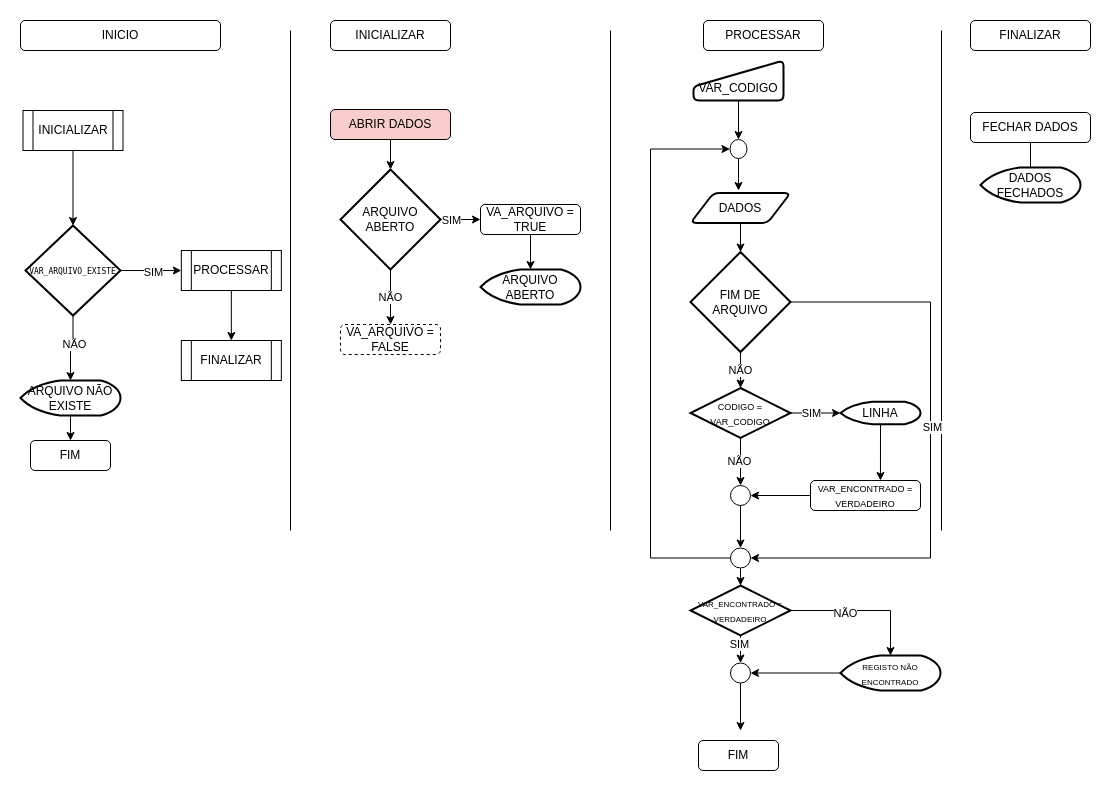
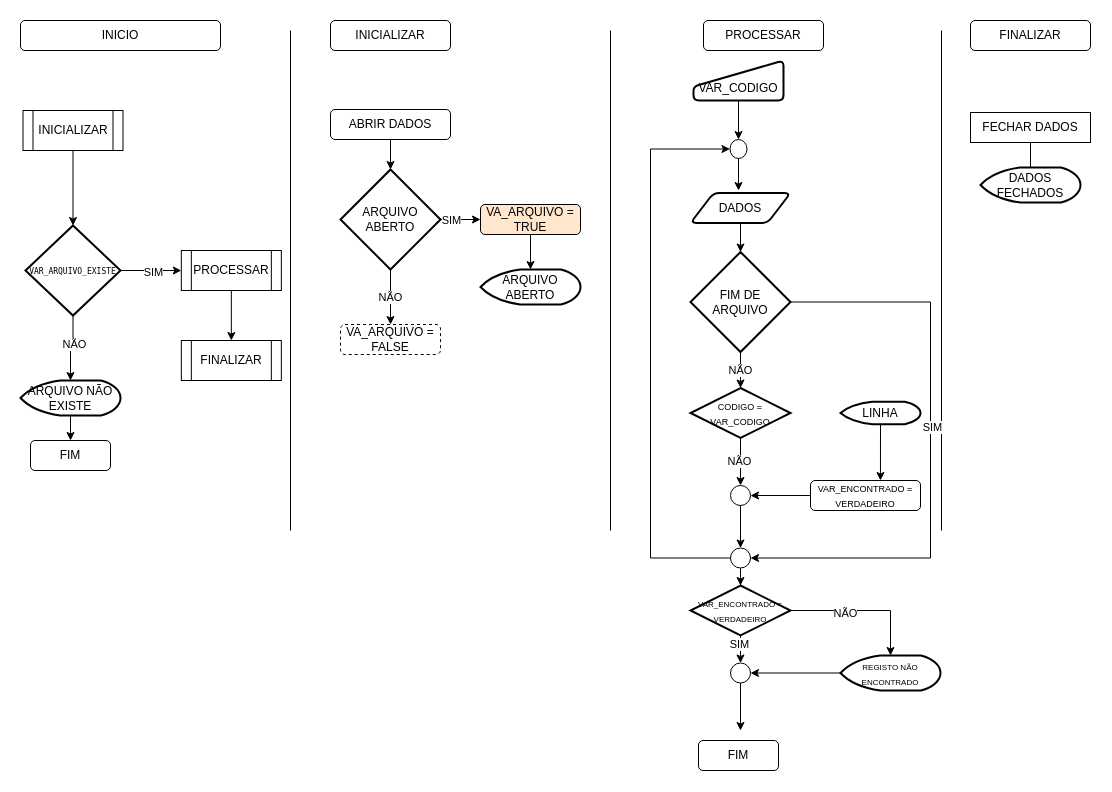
(391, 125) -> (391, 125)
(1031, 128) -> (1031, 128)
(531, 220) -> (531, 220)
(813, 413) -> none
